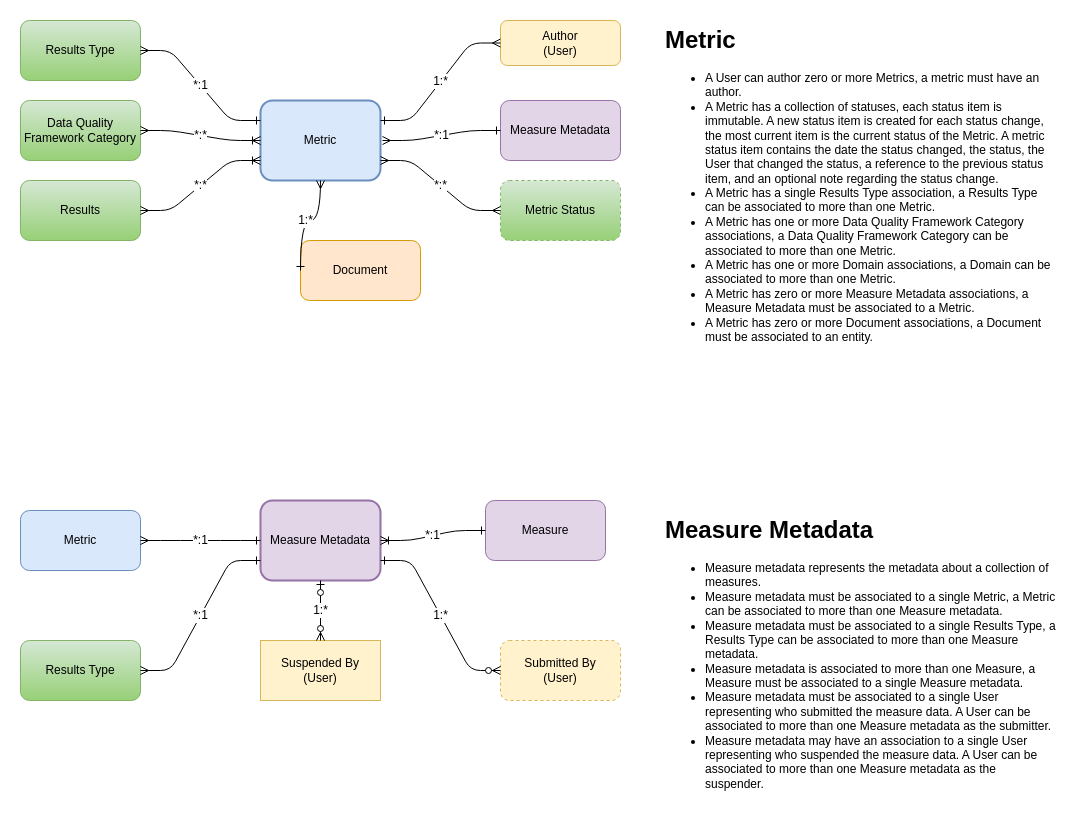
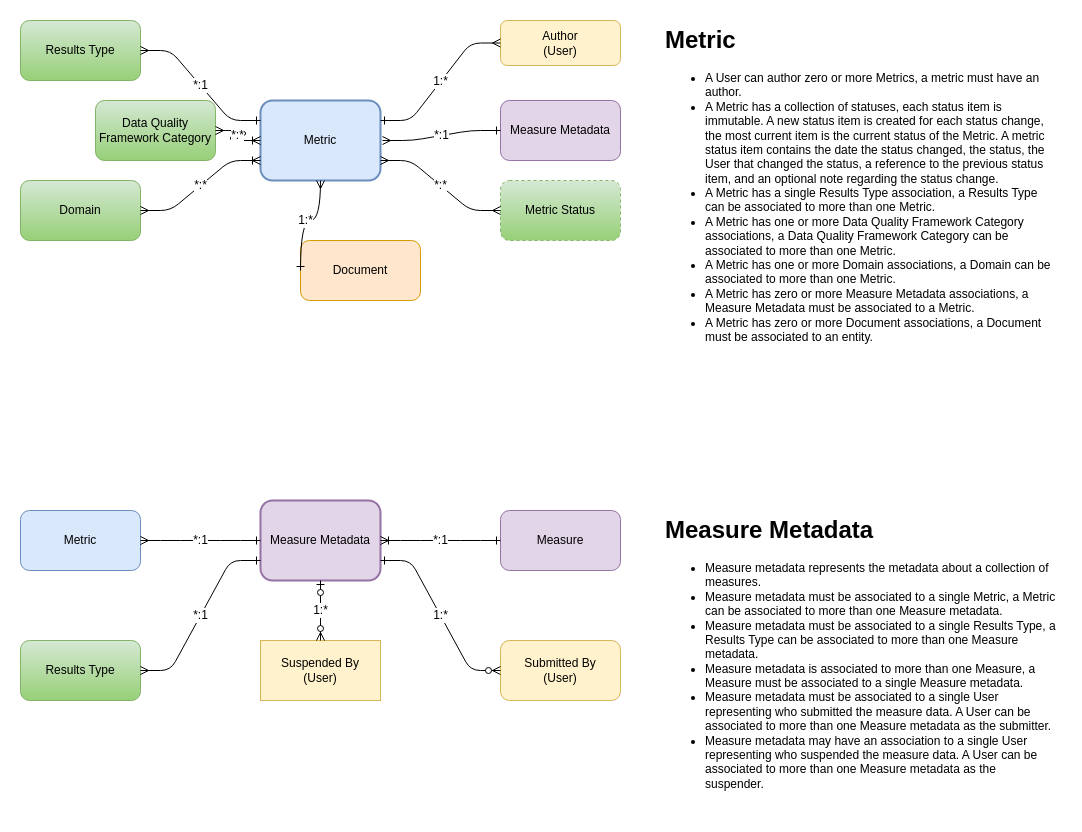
(81, 131) -> (156, 131)
(81, 211) -> (81, 211)
(546, 531) -> (561, 541)
(561, 671) -> (561, 671)
